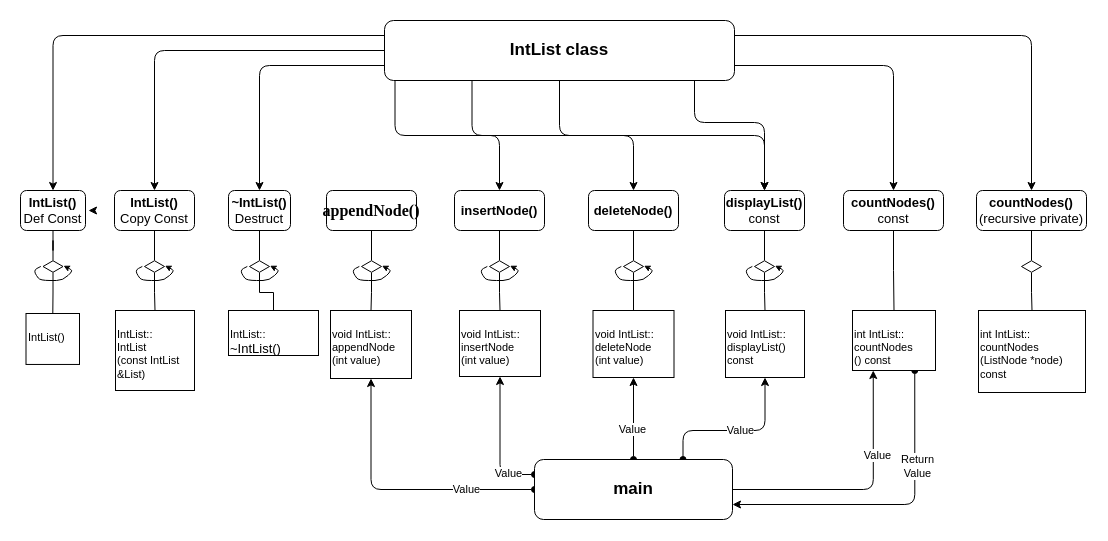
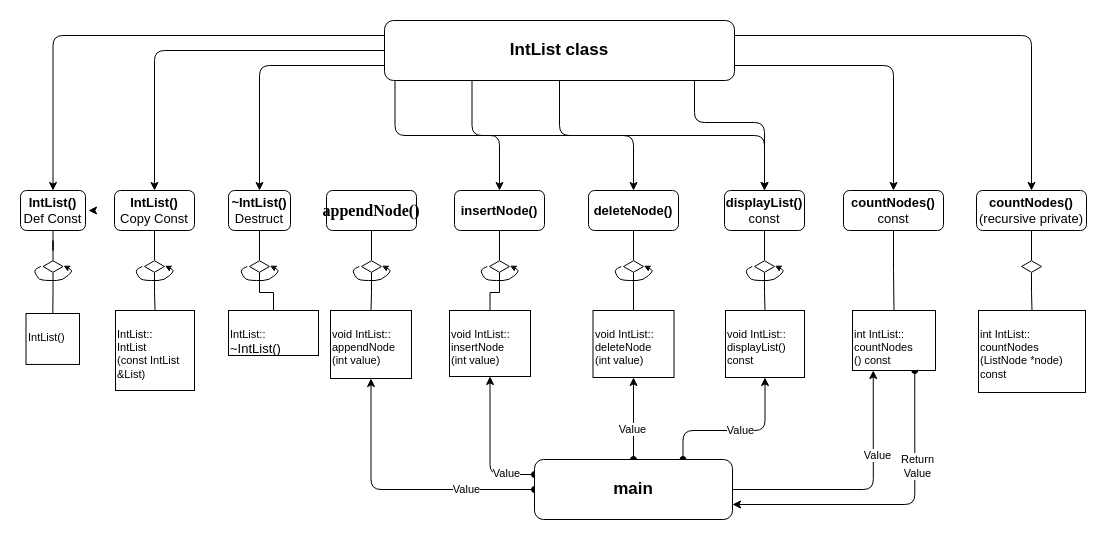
(500, 344) -> (490, 344)
